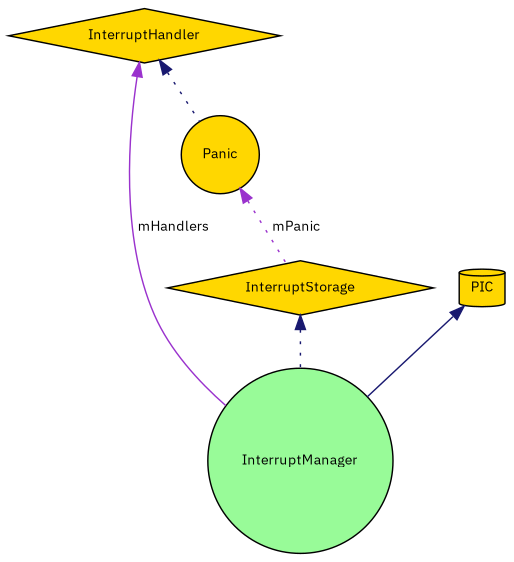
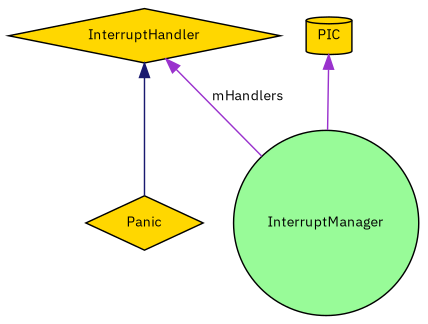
(184, 97) -> (144, 137)
(220, 155) -> (144, 223)
(300, 288) -> none
(410, 357) -> (328, 100)
